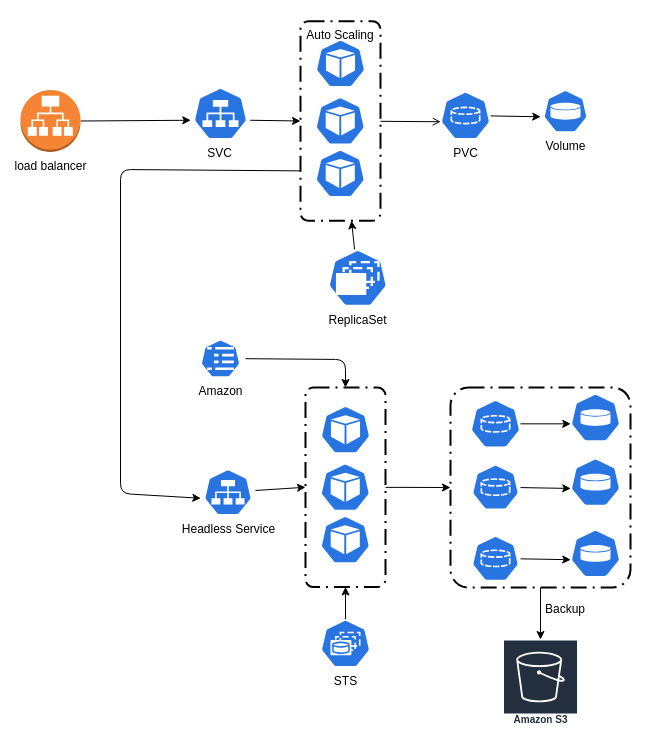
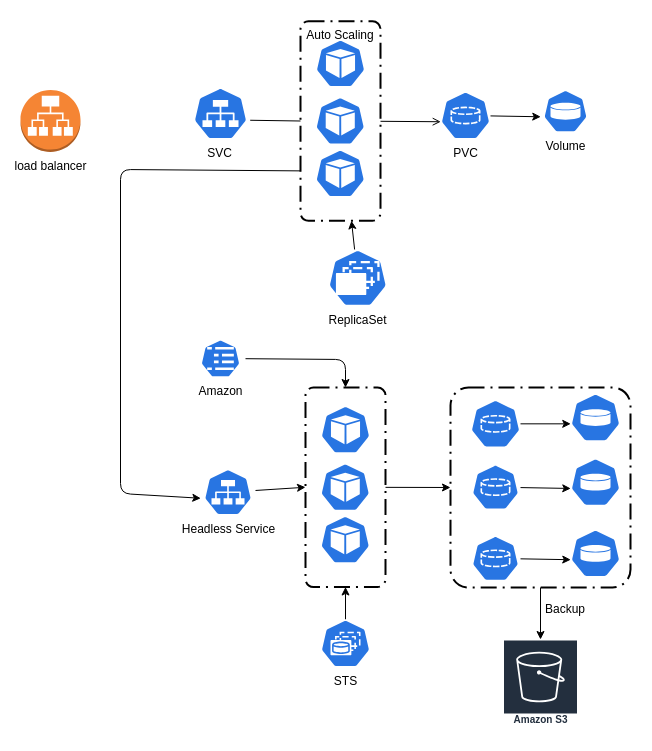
(132, 121) -> none
(292, 121) -> (294, 121)
